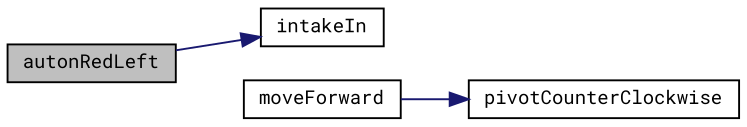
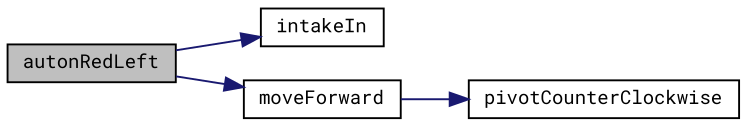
none -> (200, 80)
